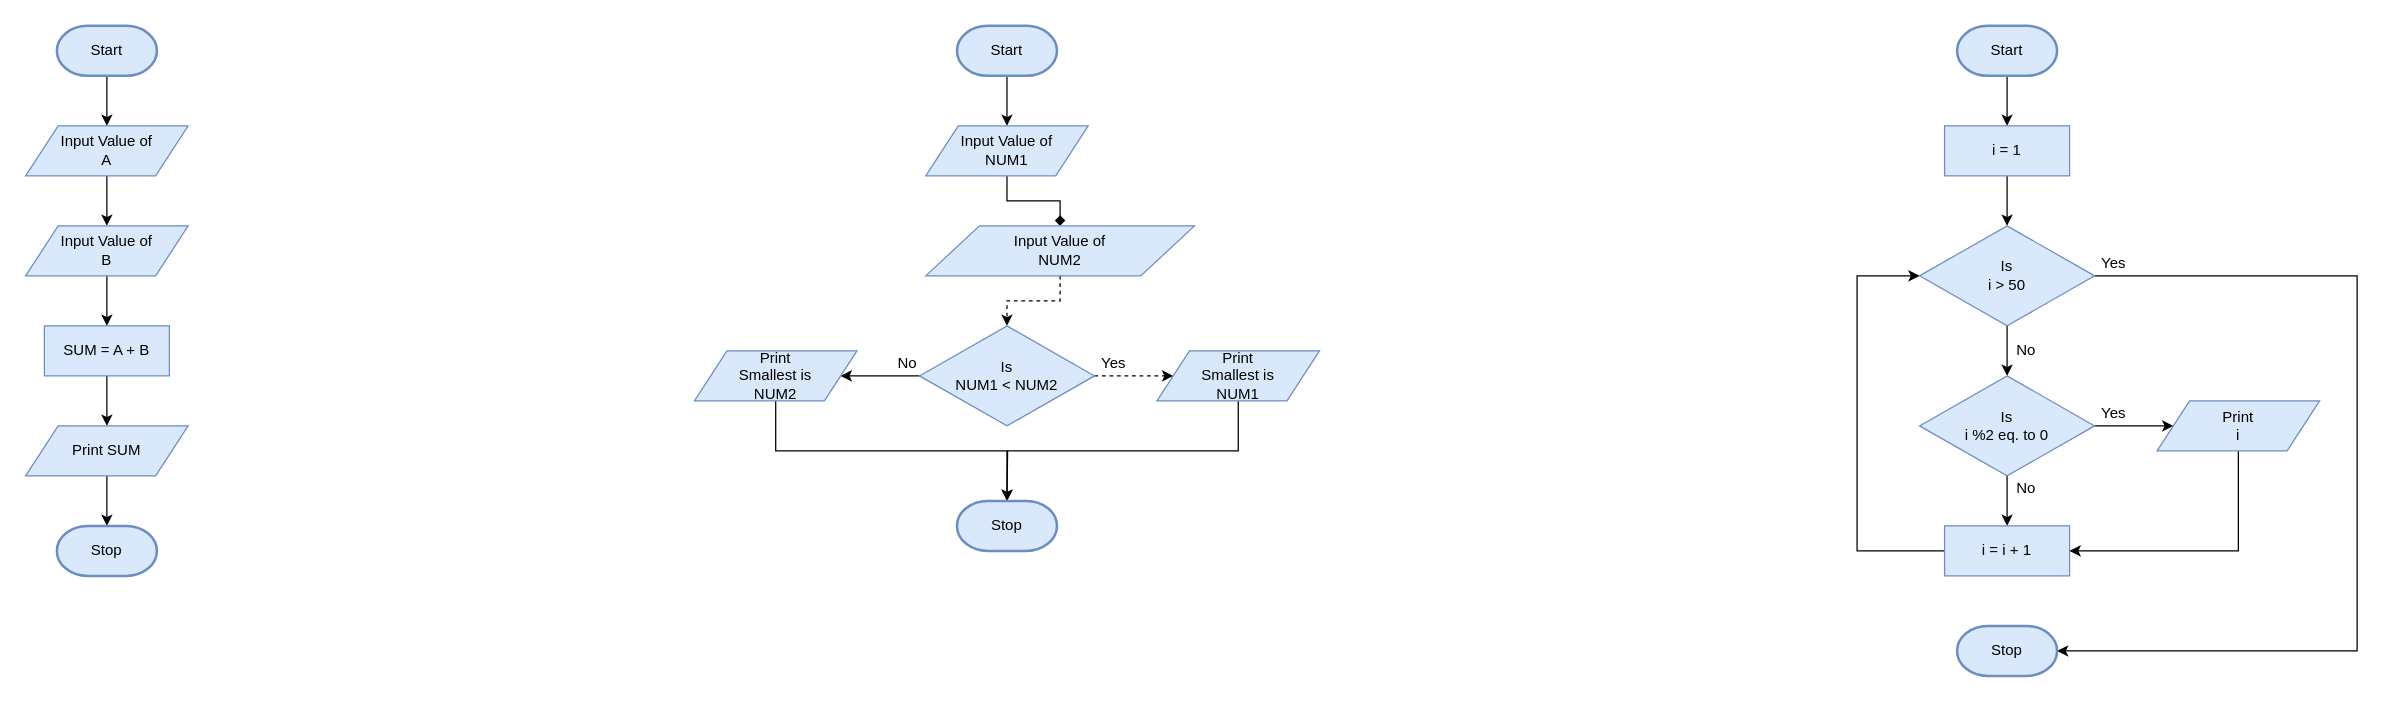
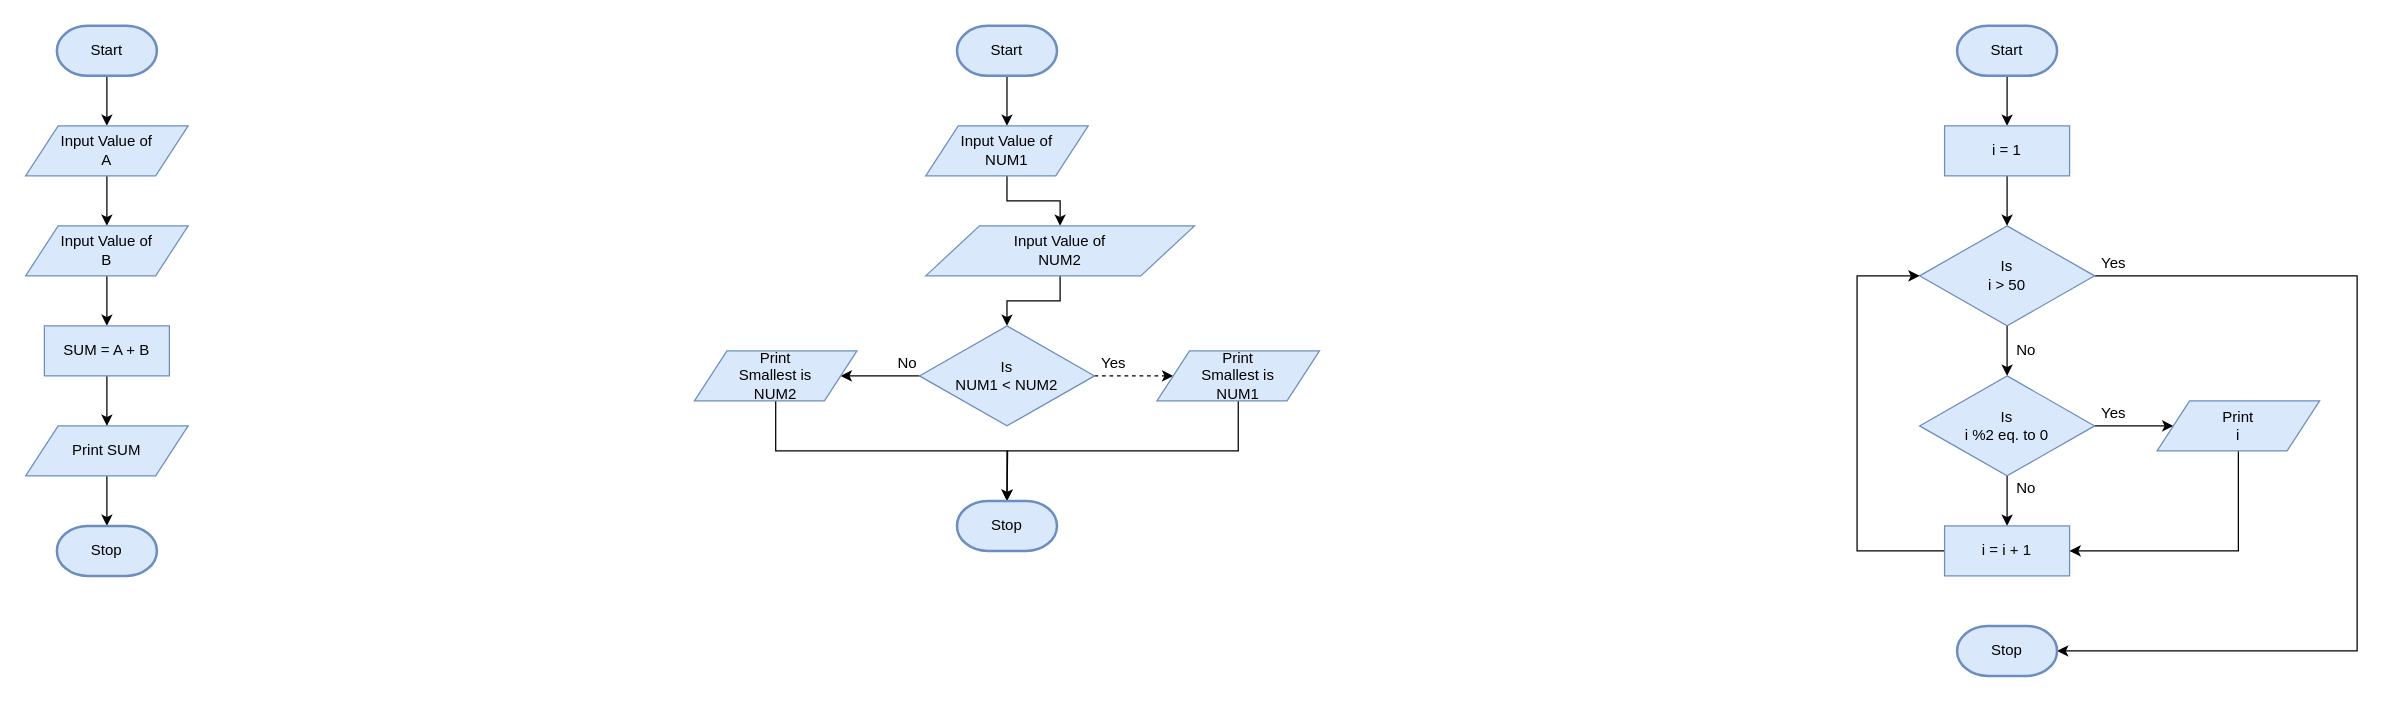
(1060, 215) -> (1060, 216)
(1039, 301) -> (1039, 301)
